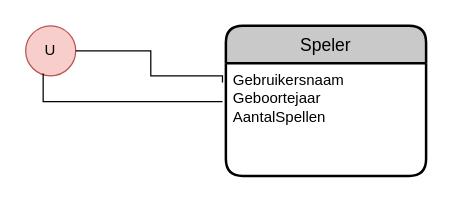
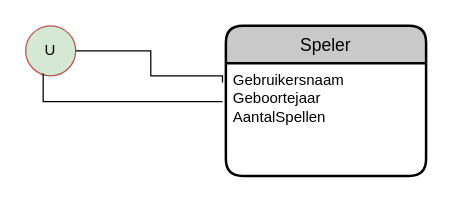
(51, 51) -> (51, 51)
